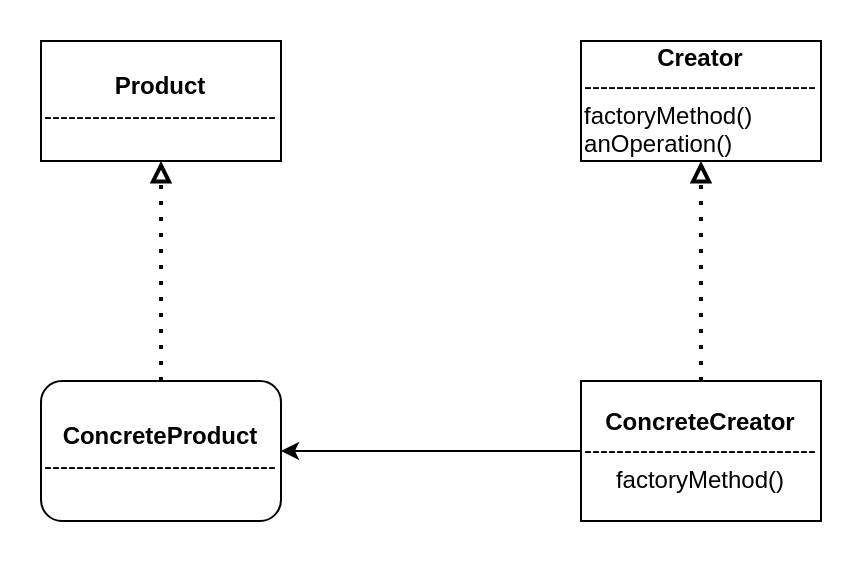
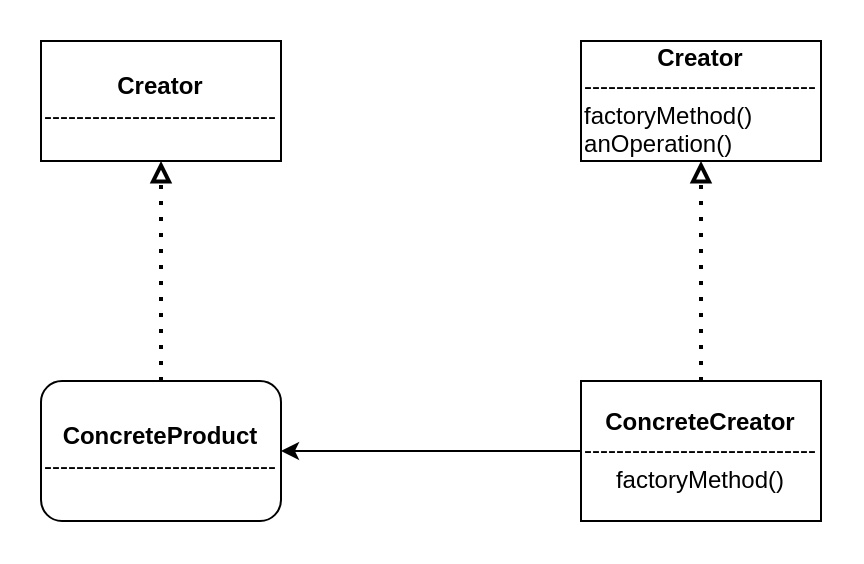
(161, 101) -> (161, 101)
